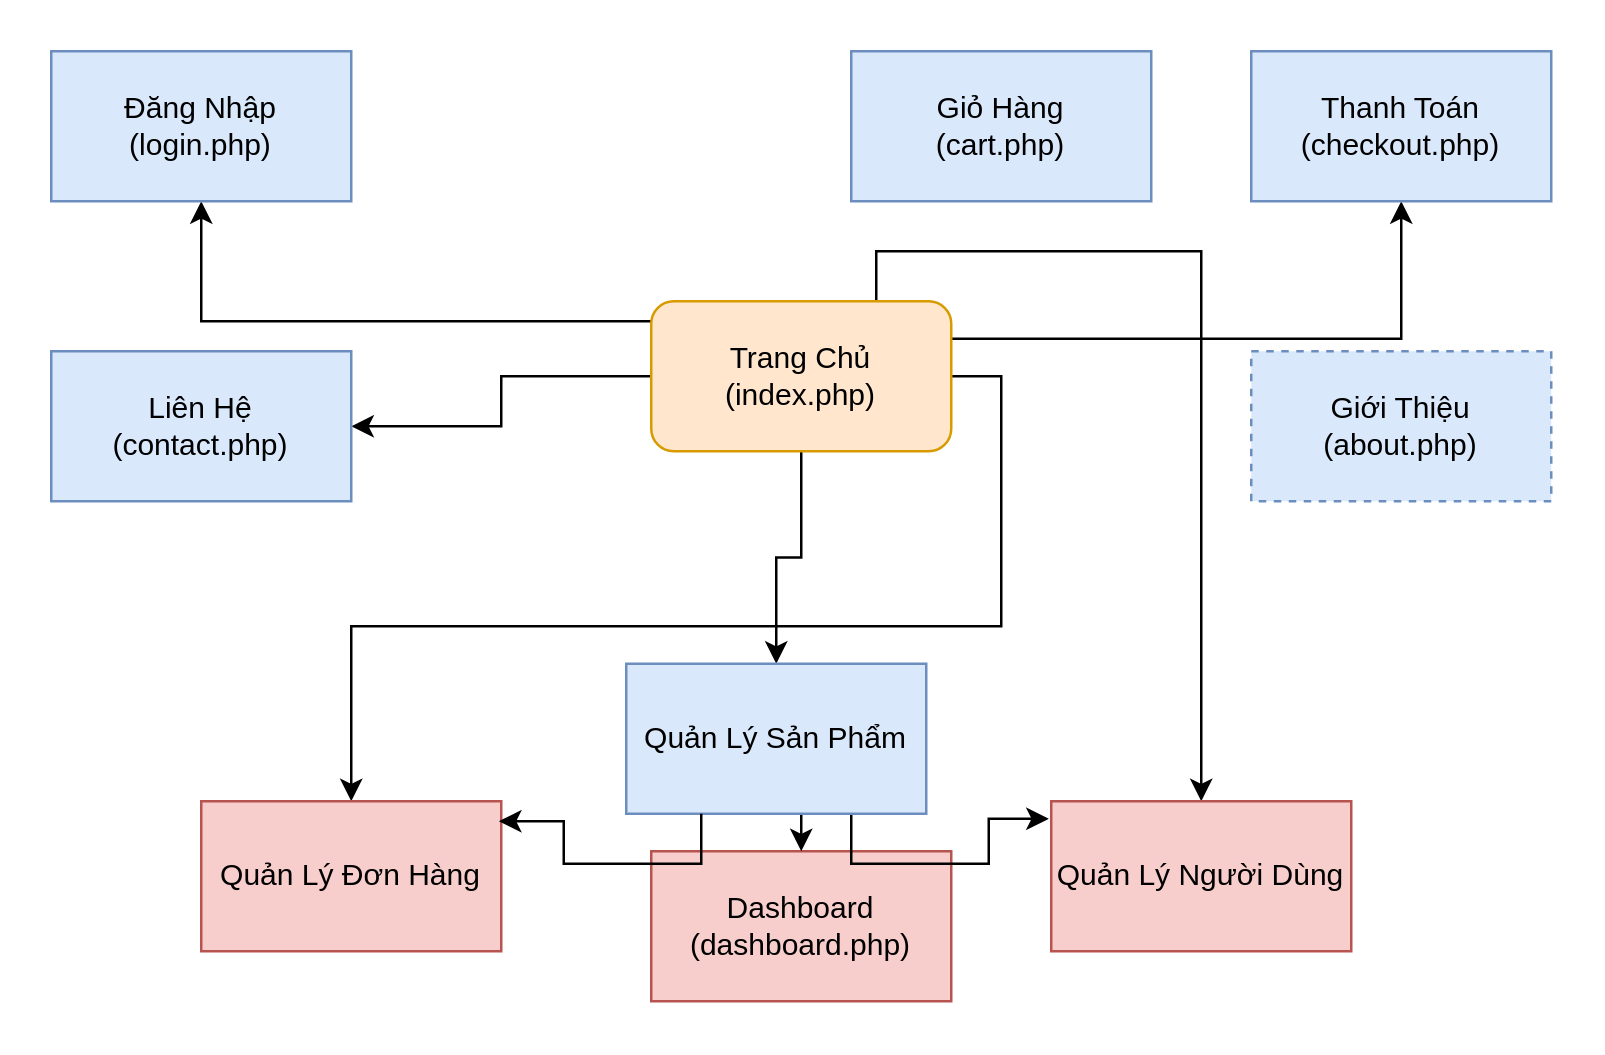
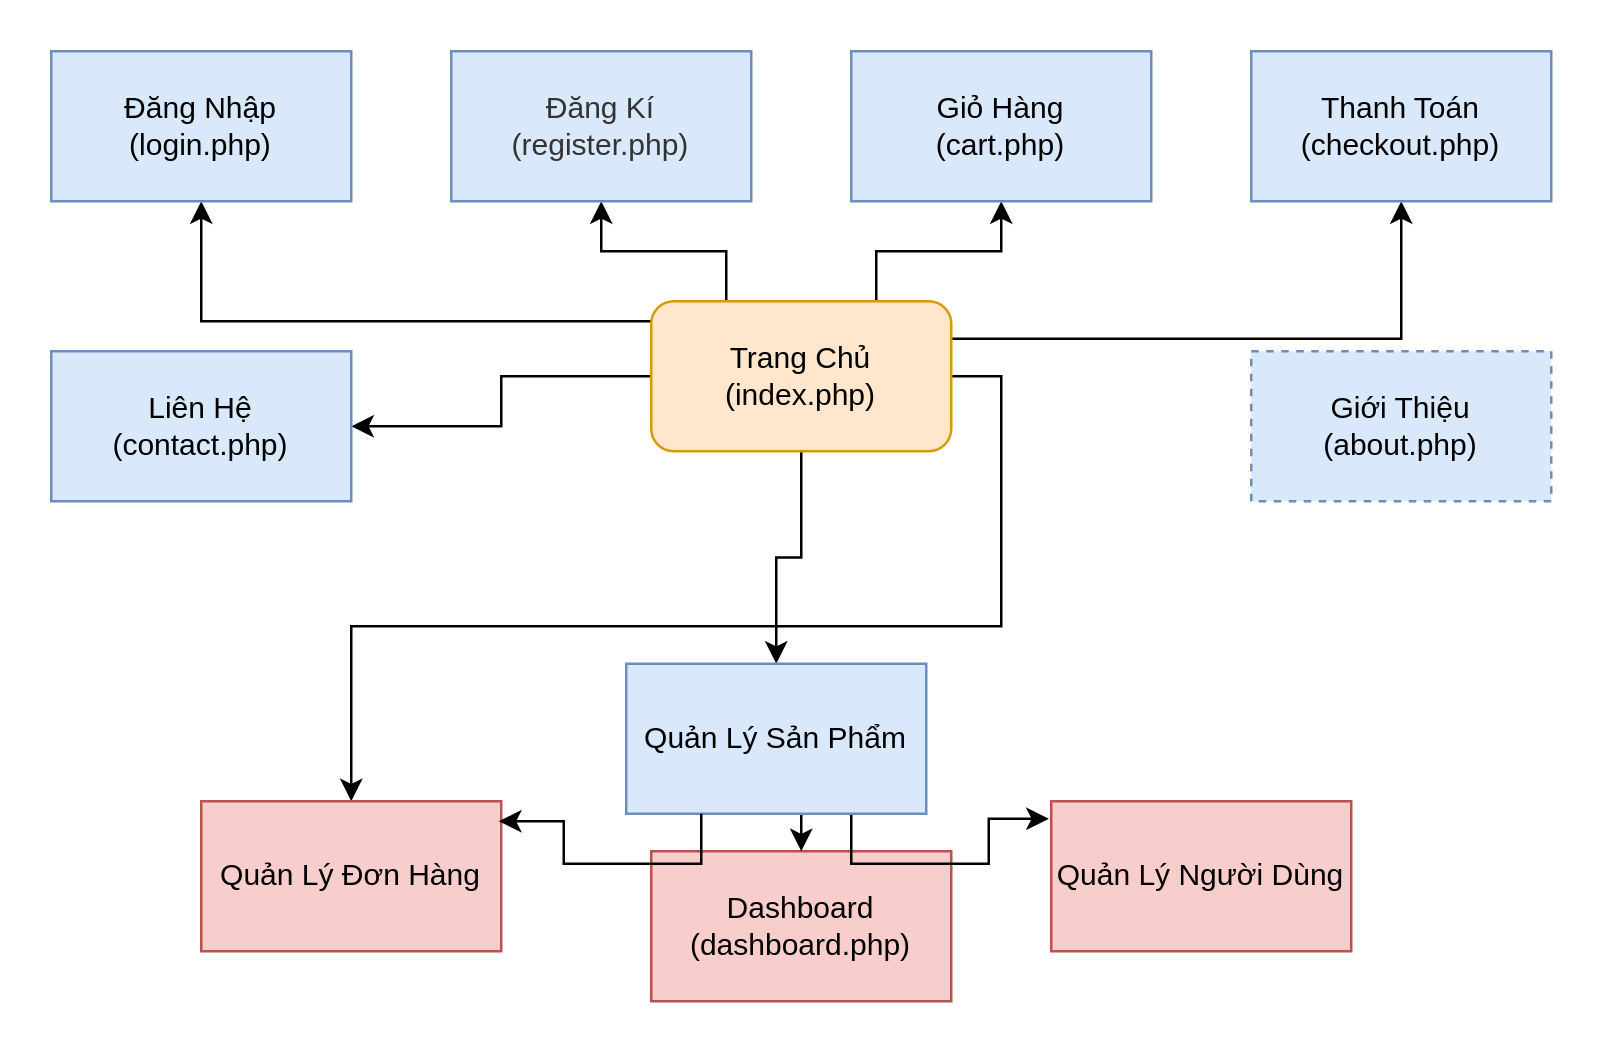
none -> (601, 126)
none -> (672, 251)
(1201, 564) -> (1001, 236)
